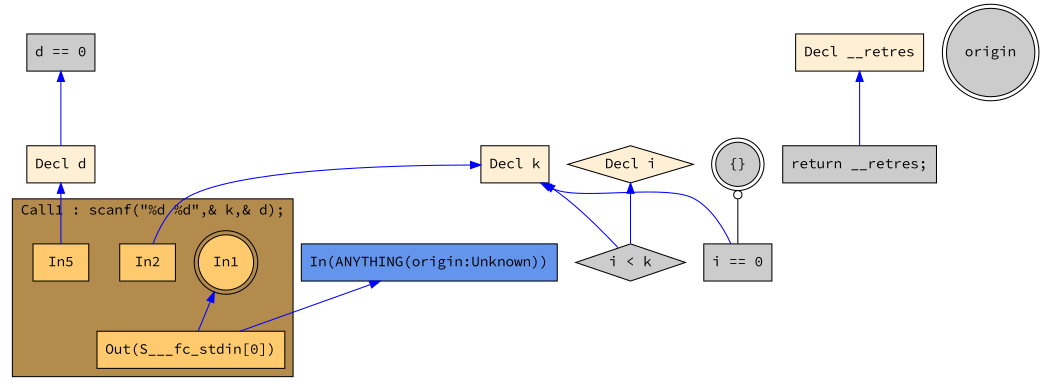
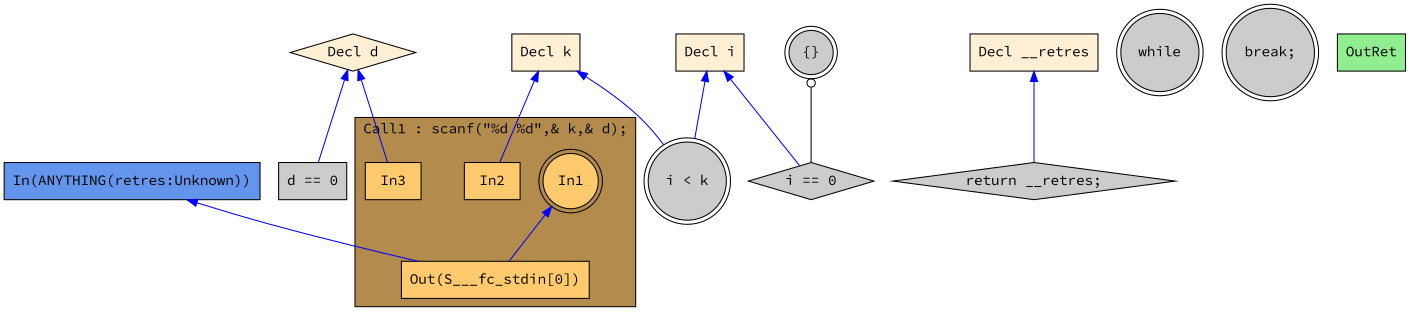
(991, 53) -> (1160, 53)
none -> (1270, 53)
none -> (1371, 53)
(61, 114) -> (331, 121)
(61, 164) -> (353, 53)
(631, 164) -> (710, 53)
(860, 164) -> (1034, 181)
(652, 192) -> (765, 123)
(61, 262) -> (393, 181)
(429, 262) -> (132, 181)
(631, 262) -> (687, 181)
(738, 262) -> (811, 181)
